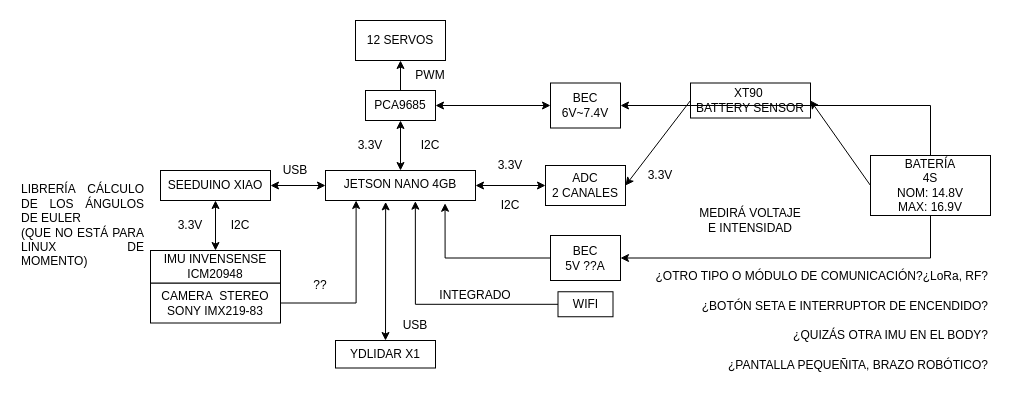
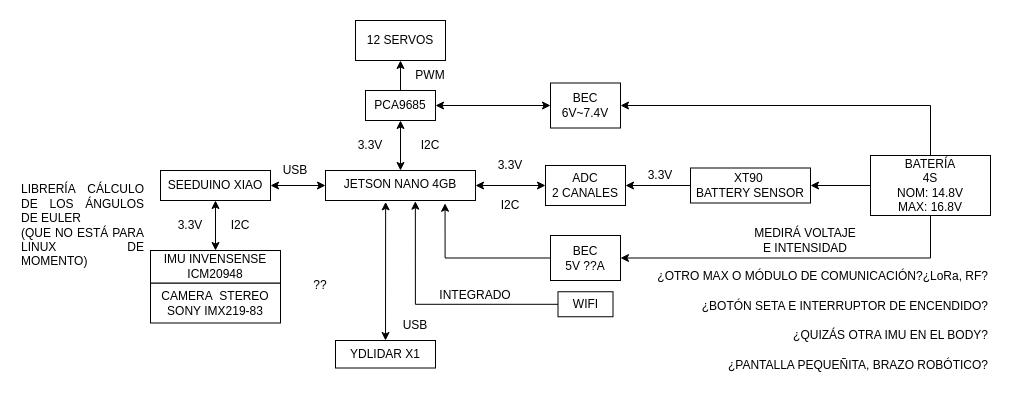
(751, 101) -> (751, 186)
(931, 186) -> (931, 186)
(751, 221) -> (806, 241)
(845, 277) -> (848, 277)
(356, 293) -> none
